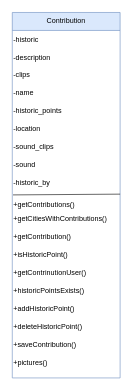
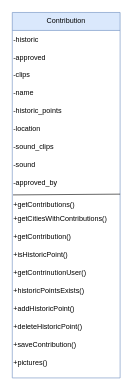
(36, 57) -> (32, 57)
(36, 183) -> (38, 183)
